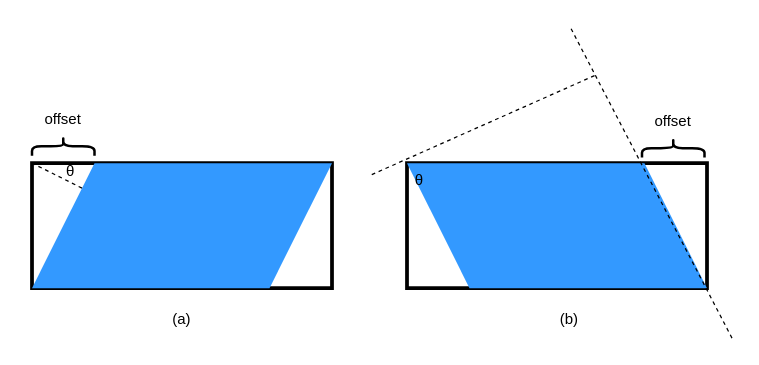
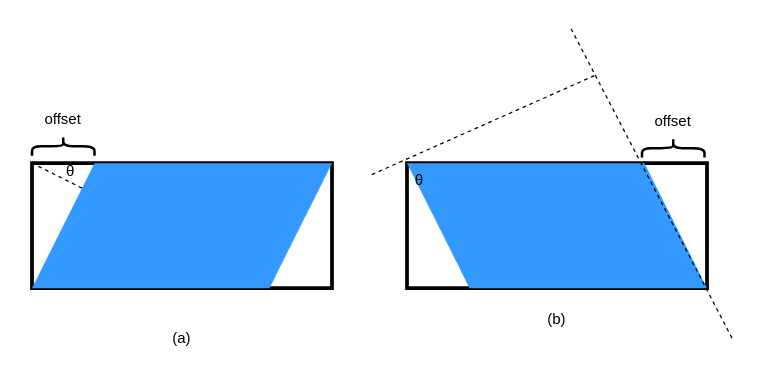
(182, 319) -> (182, 338)
(569, 319) -> (557, 319)
